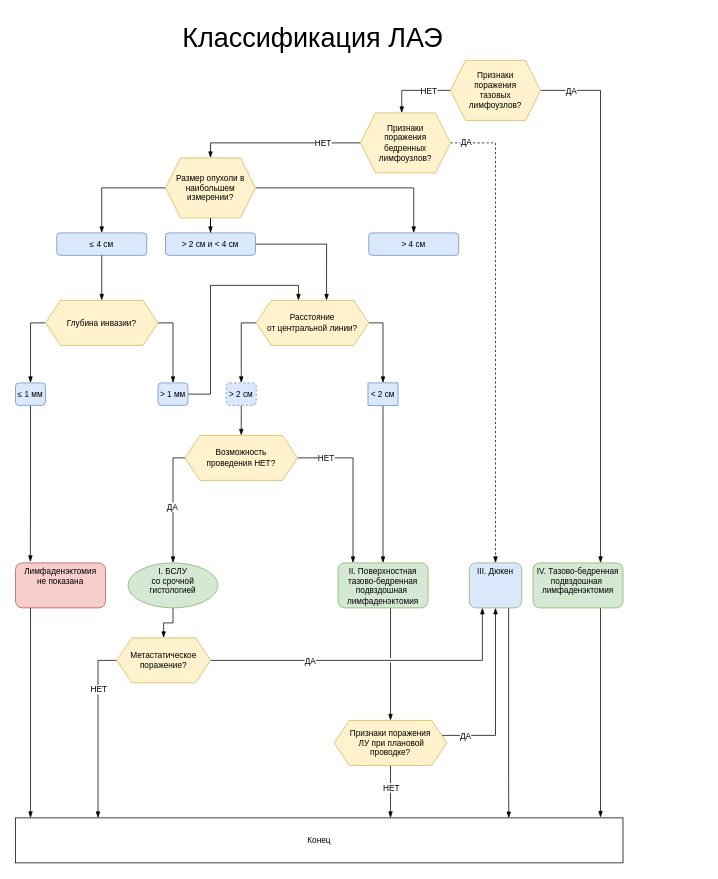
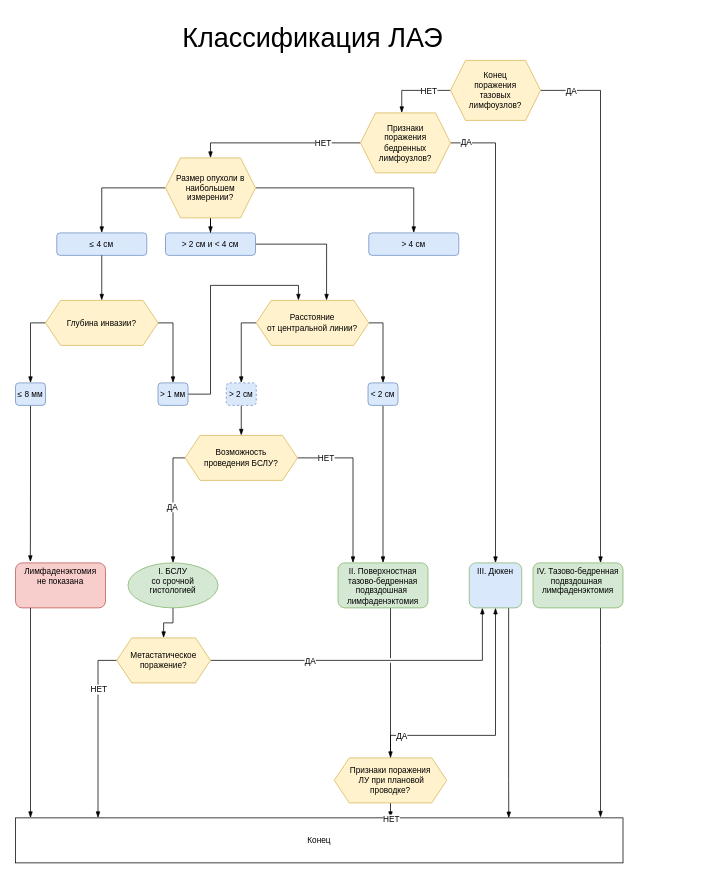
(495, 90) -> (495, 90)
(495, 337) -> (495, 337)
(30, 394) -> (30, 394)
(383, 394) -> (383, 394)
(241, 458) -> (241, 458)
(390, 743) -> (390, 780)
